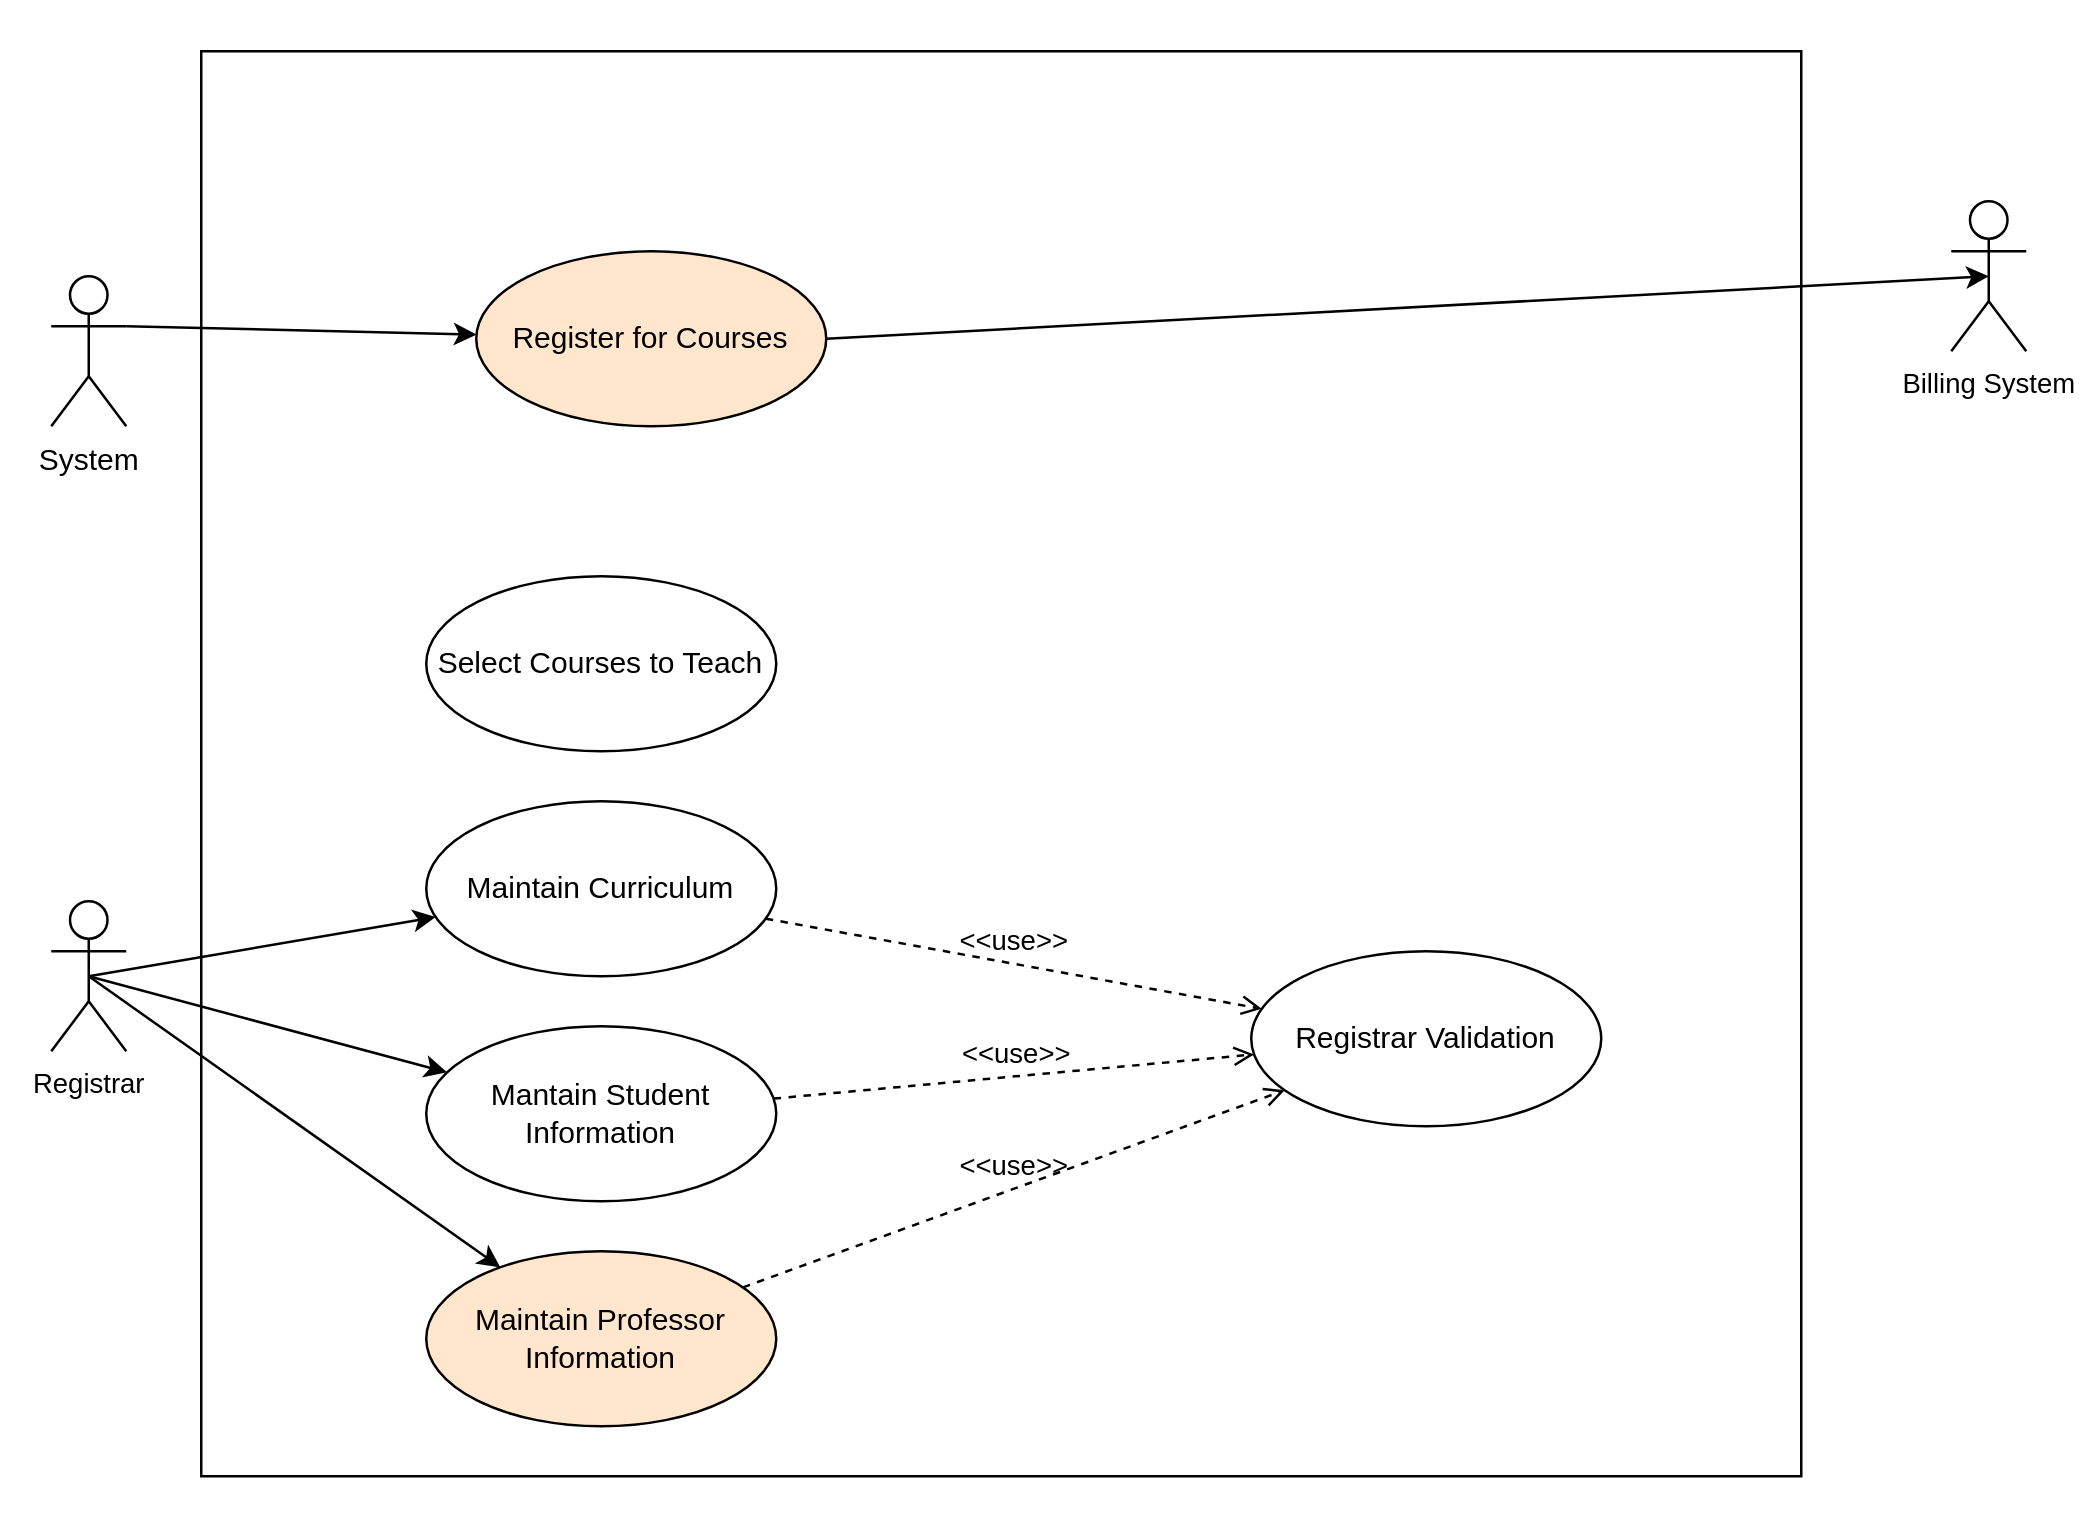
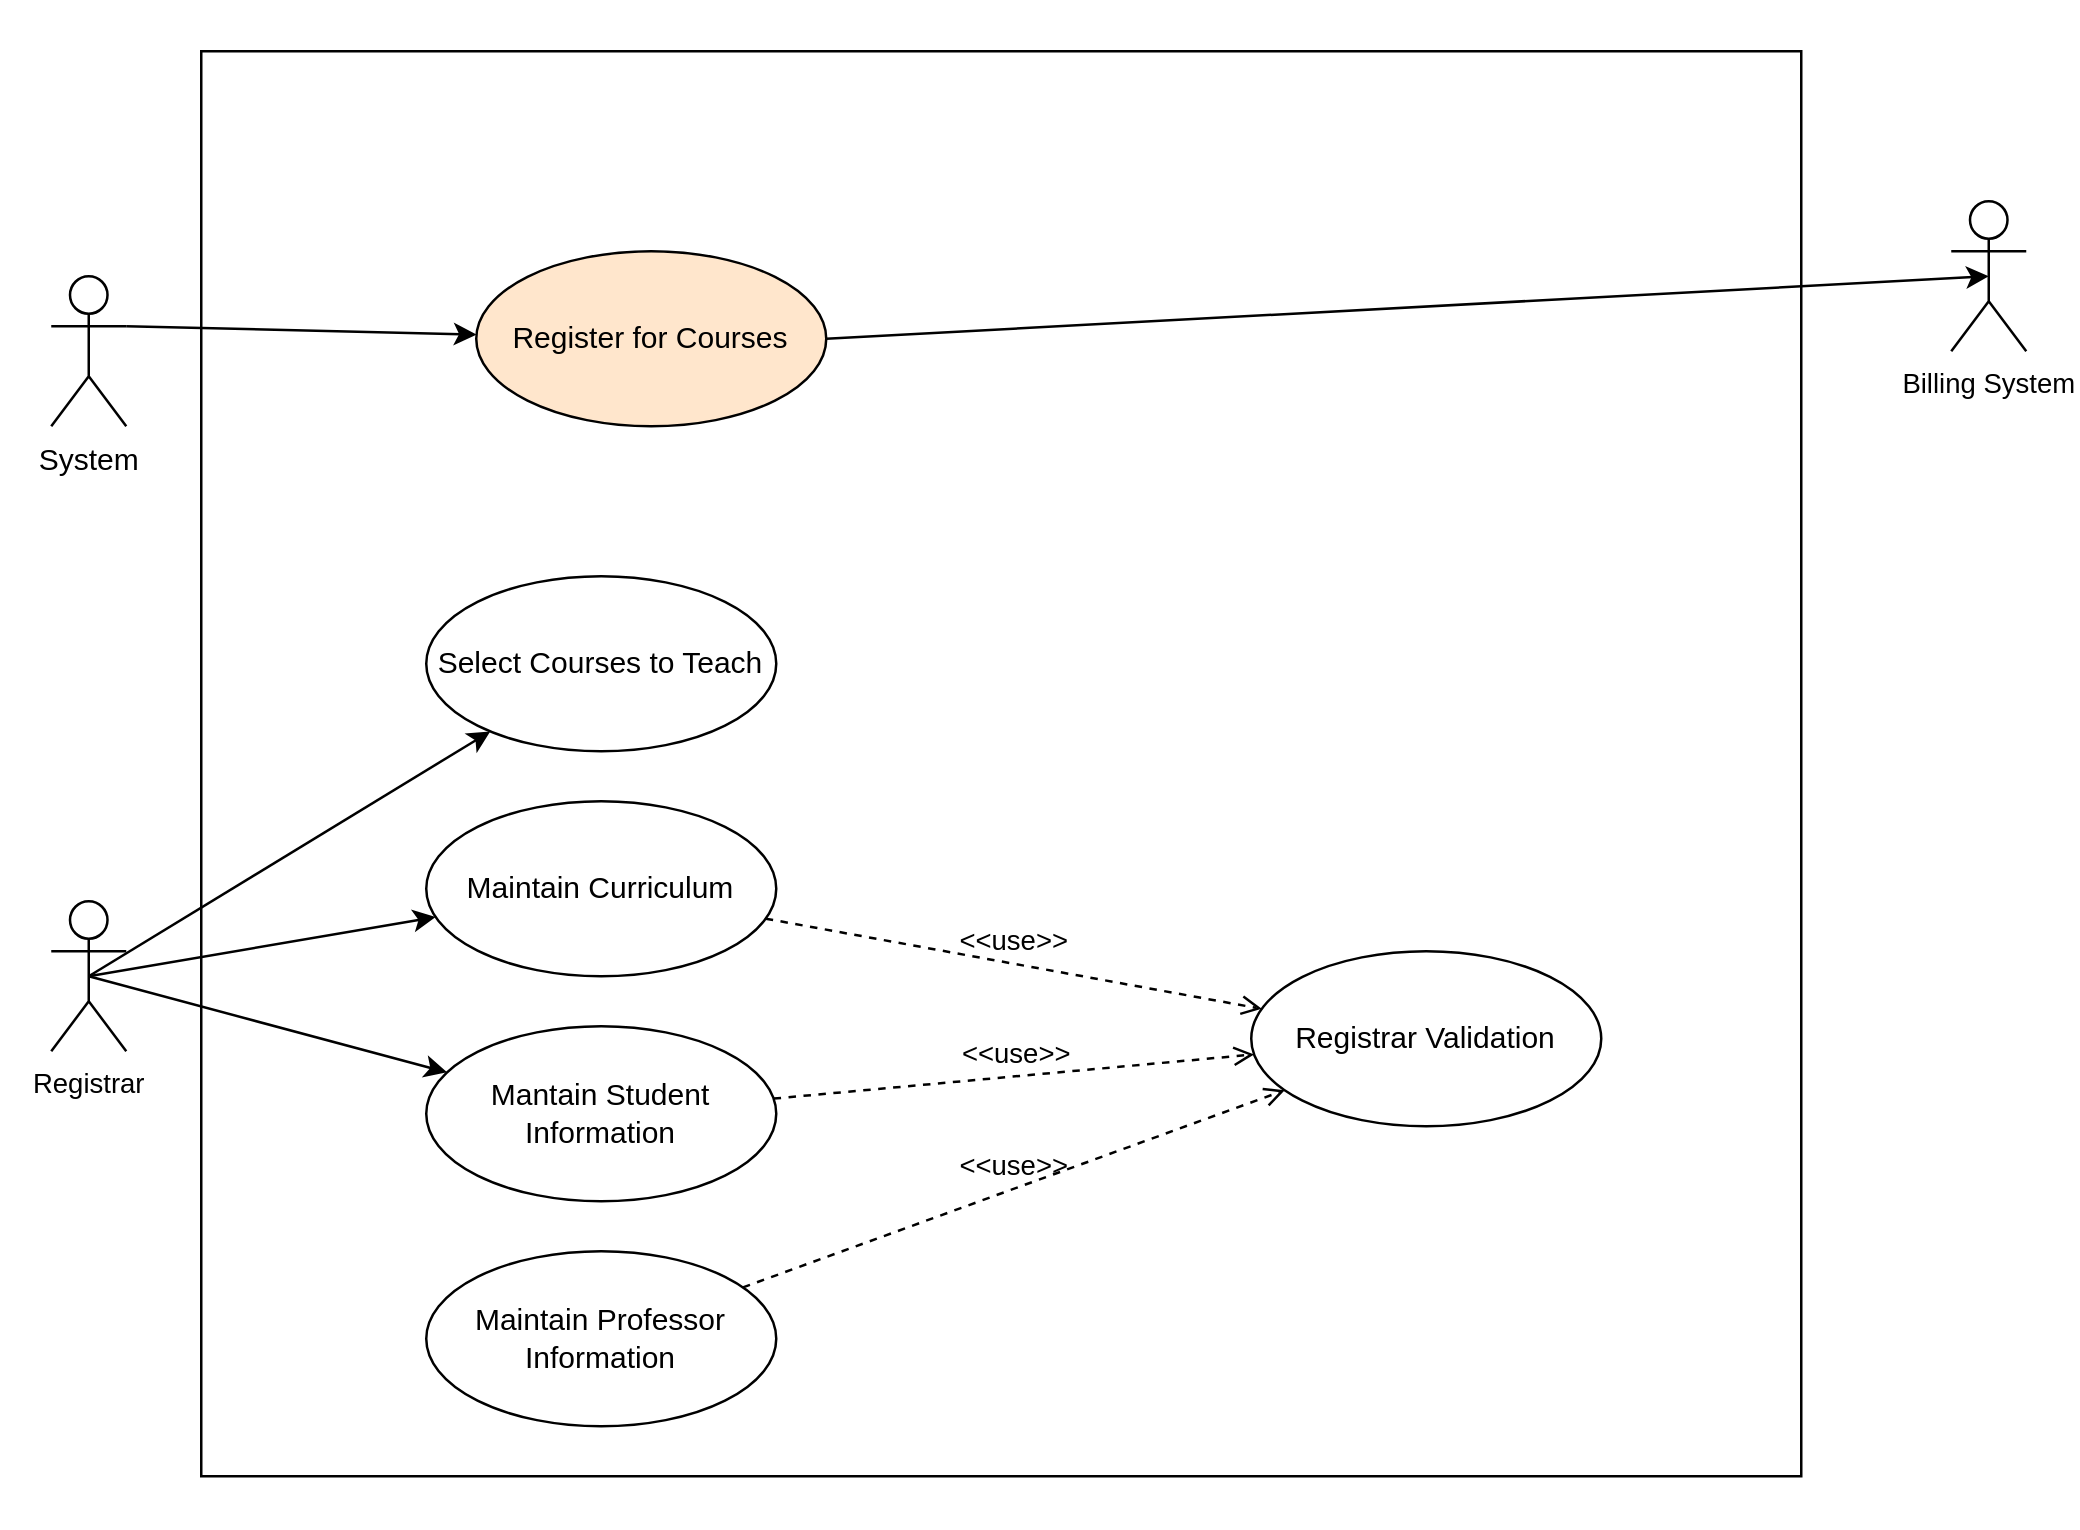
(295, 1122) -> (302, 846)
(601, 1339) -> (601, 1339)
